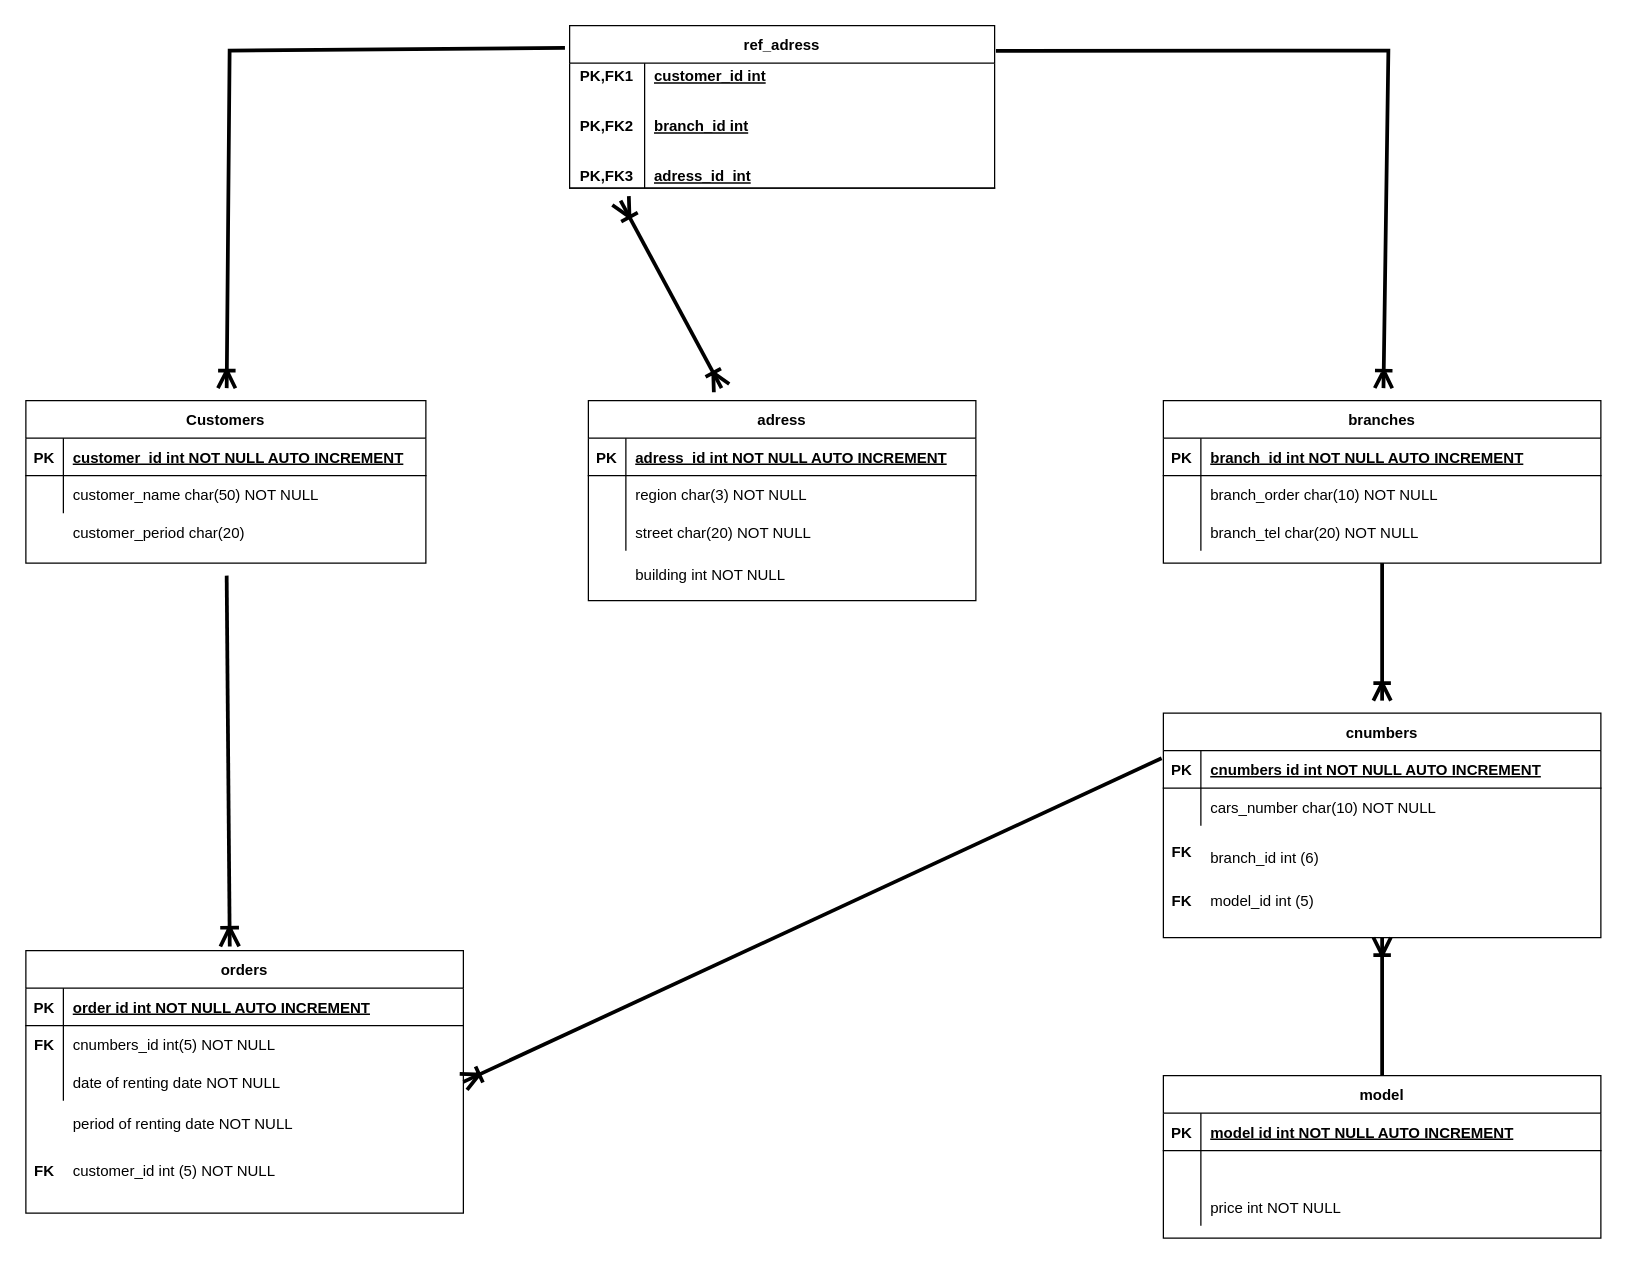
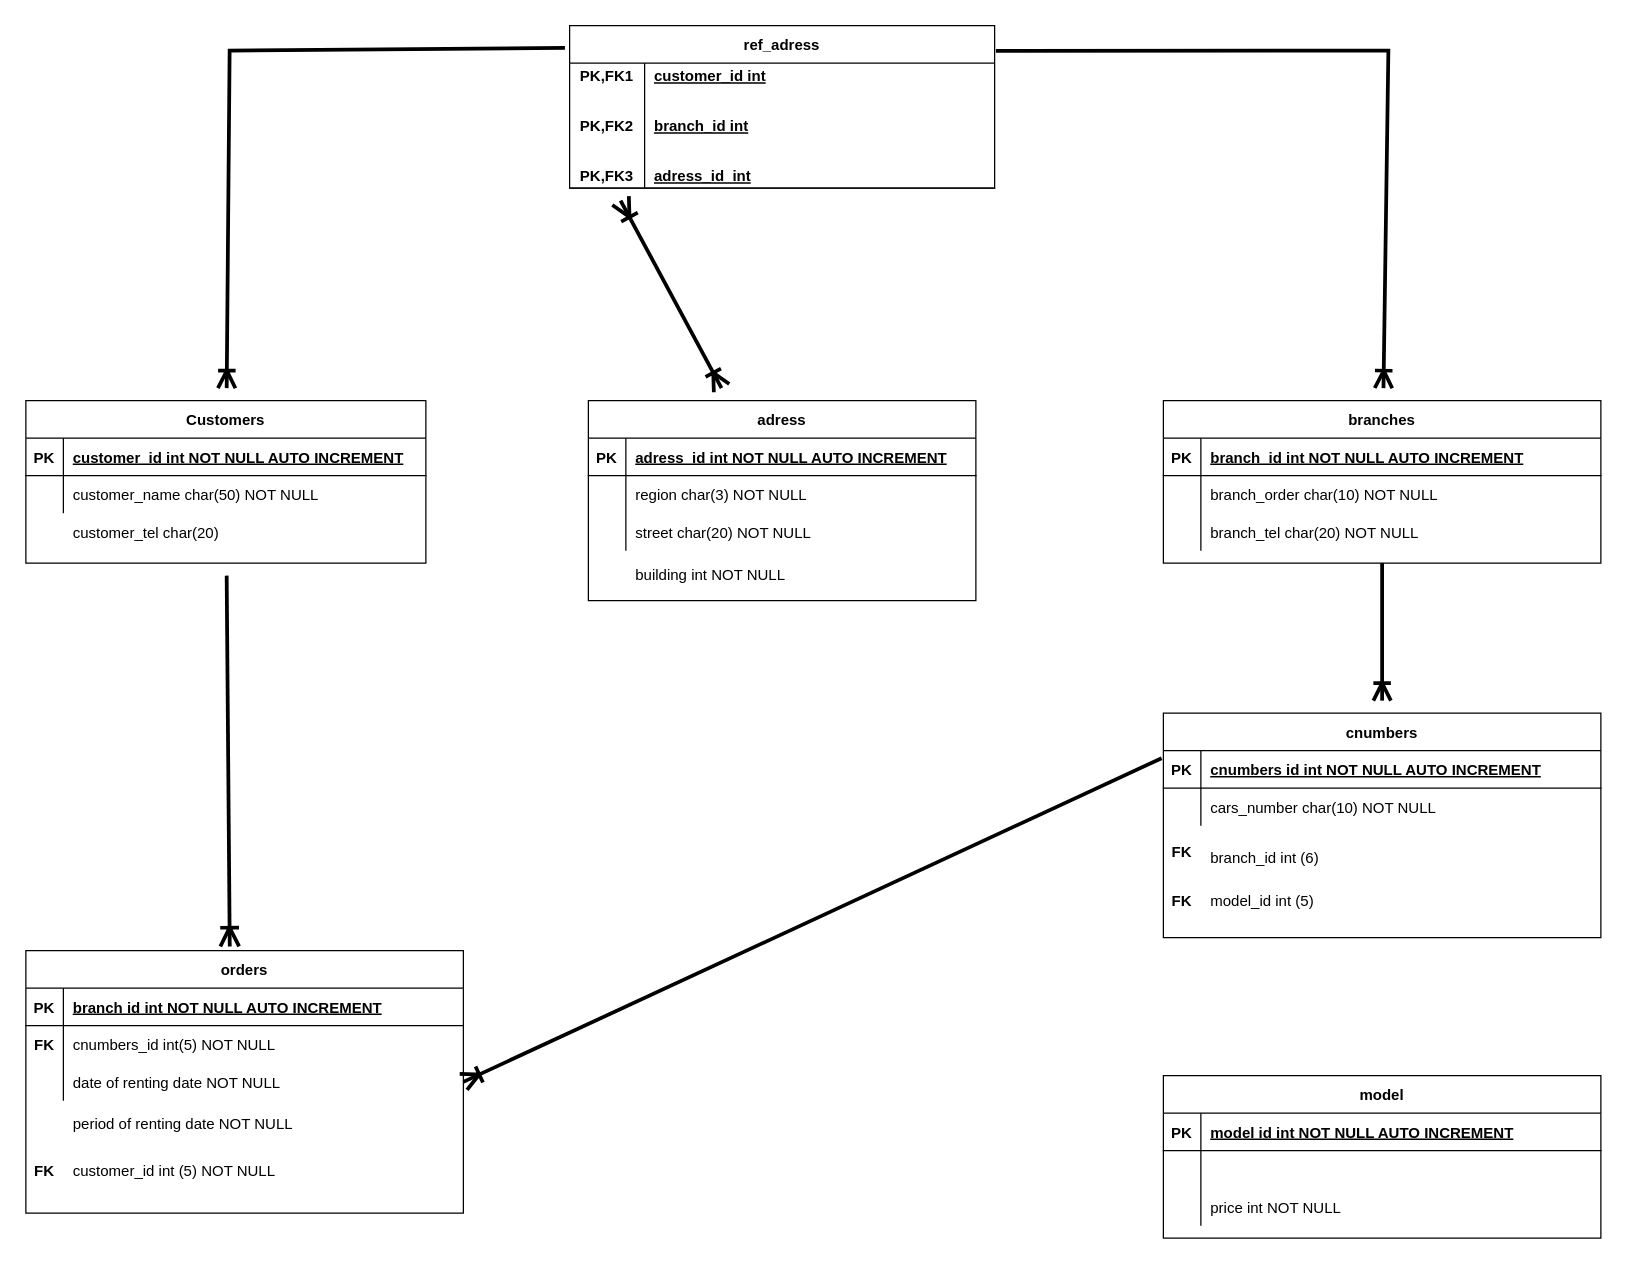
(169, 533) -> (157, 533)
(210, 1008) -> (214, 1008)
(1382, 1008) -> none
